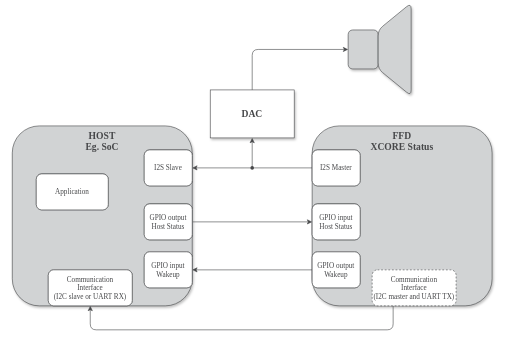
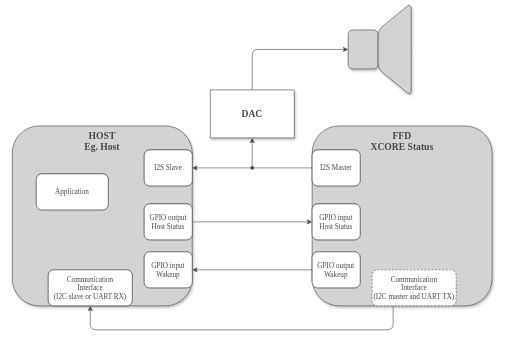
(102, 141) -> (102, 141)
